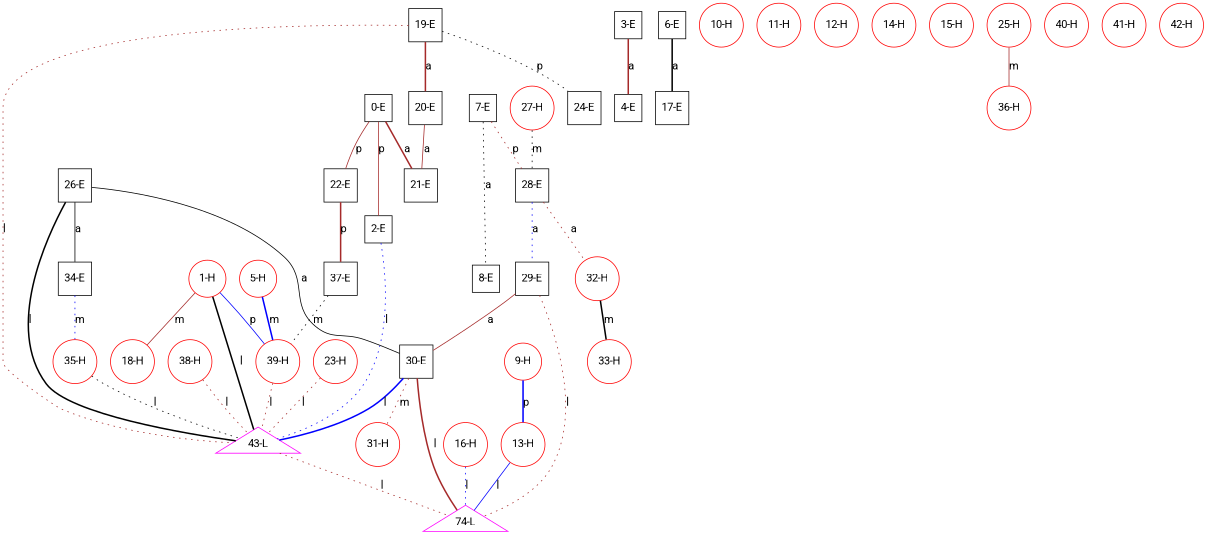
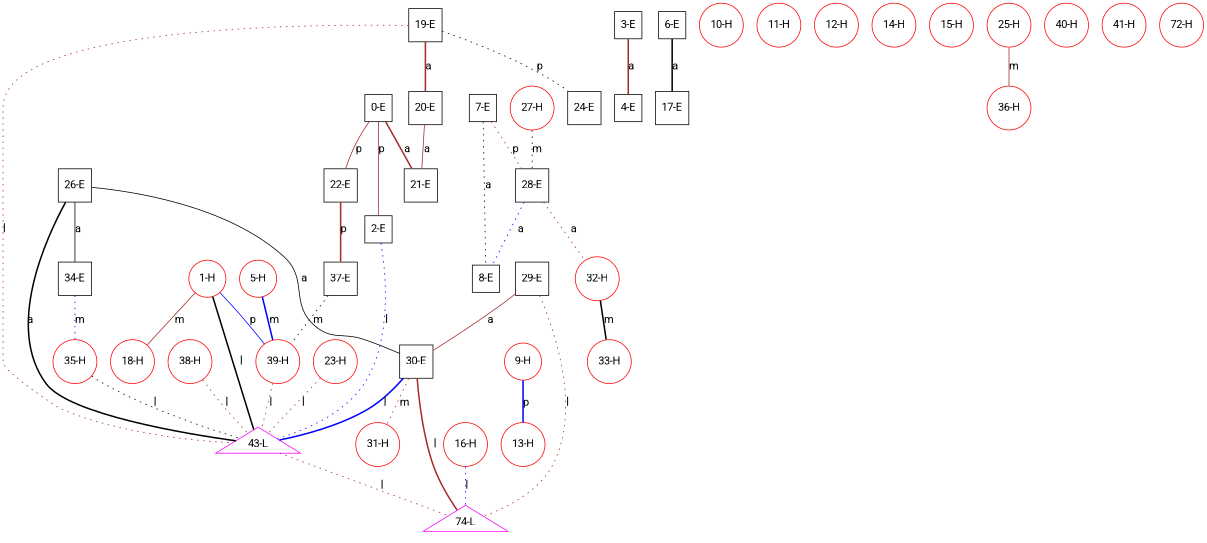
(1182, 25) -> (1182, 25)
(532, 232) -> (508, 234)
(30, 320) -> (30, 320)
(492, 487) -> none
